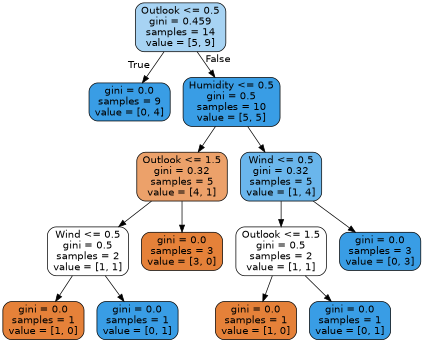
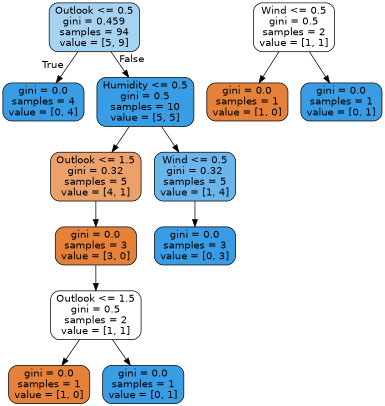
(181, 27) -> (94, 27)
(130, 102) -> (43, 102)
(281, 210) -> (96, 274)
(138, 212) -> none
